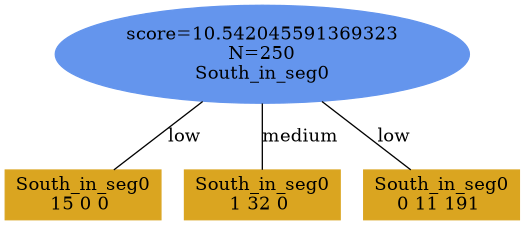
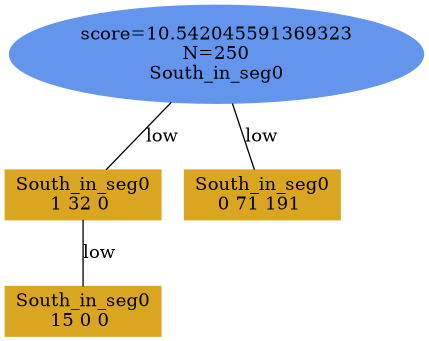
(158, 136) -> (83, 253)
(300, 137) -> (162, 137)
(442, 195) -> (262, 195)
